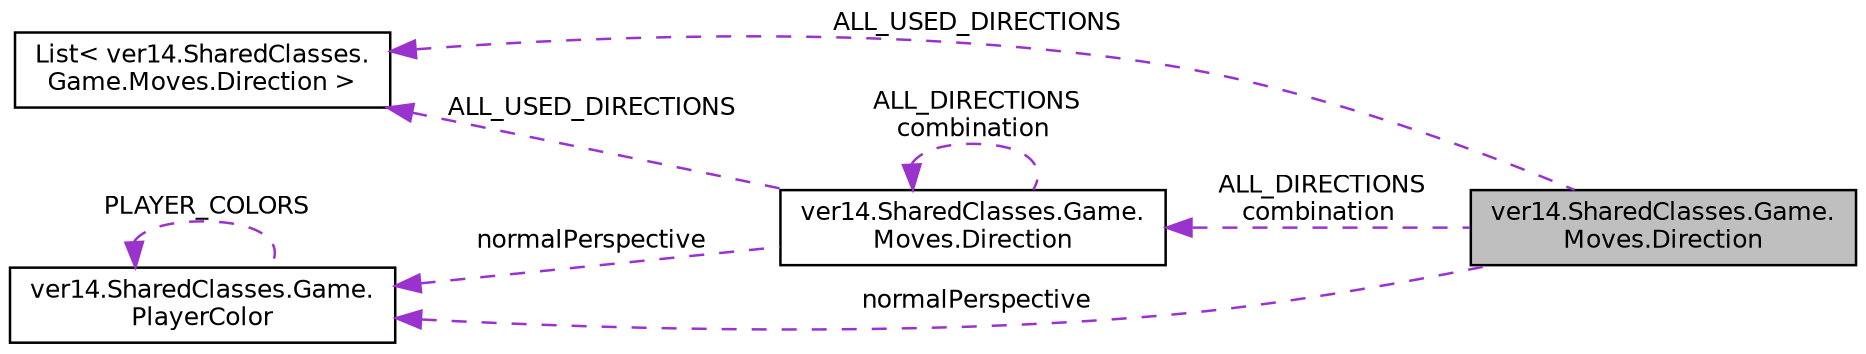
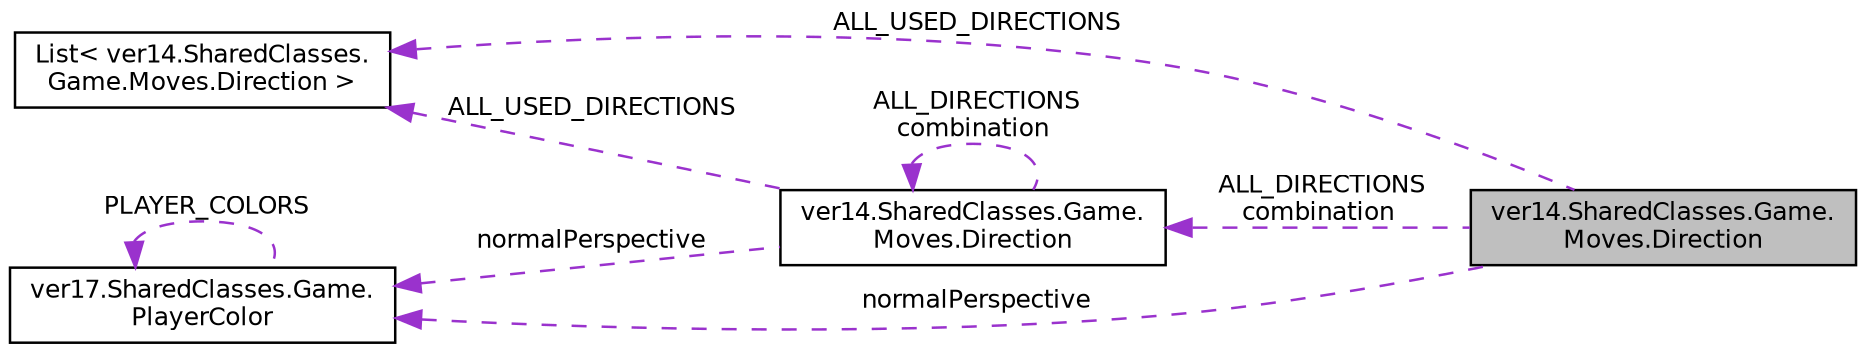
(203, 305) -> (203, 305)
